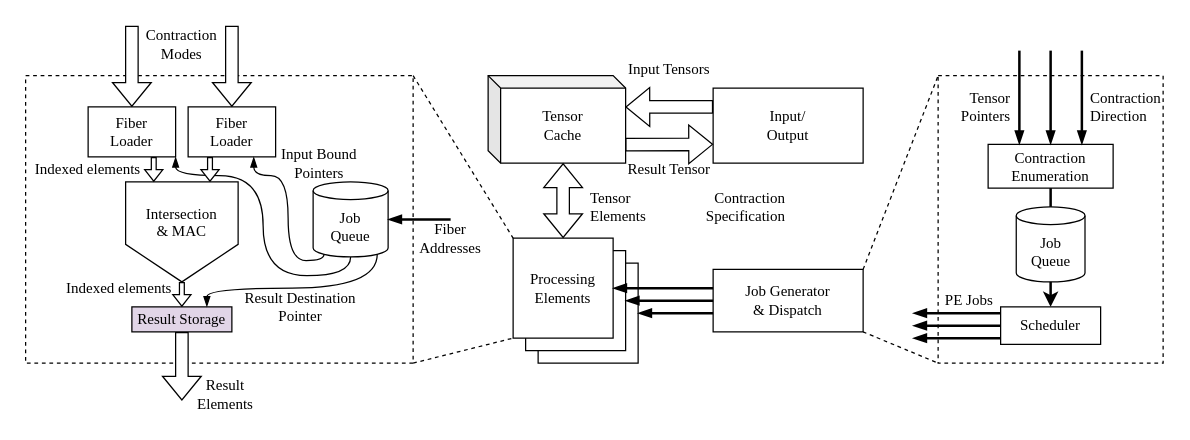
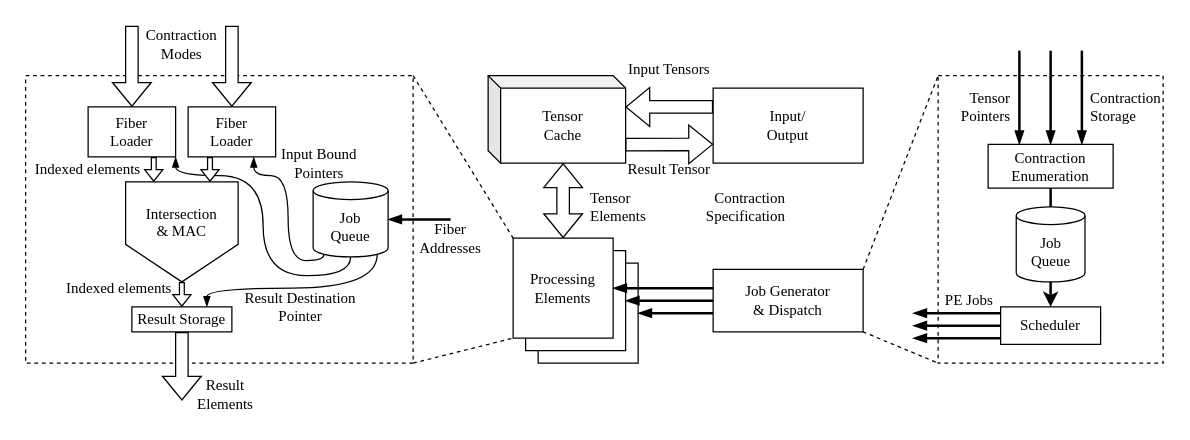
(1121, 107) -> (1121, 107)
(182, 319) -> (182, 319)
